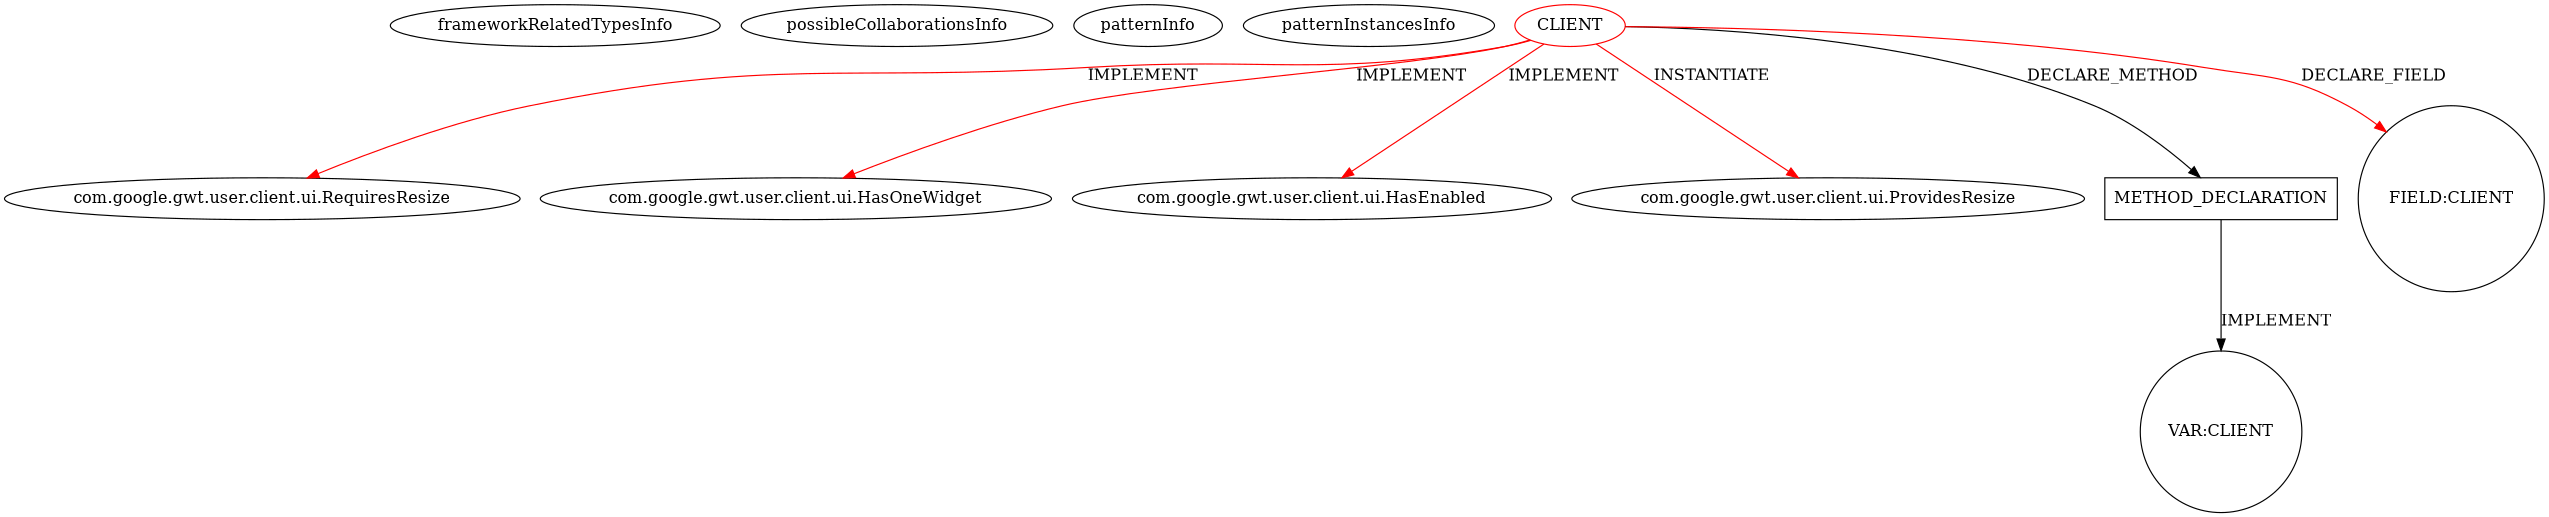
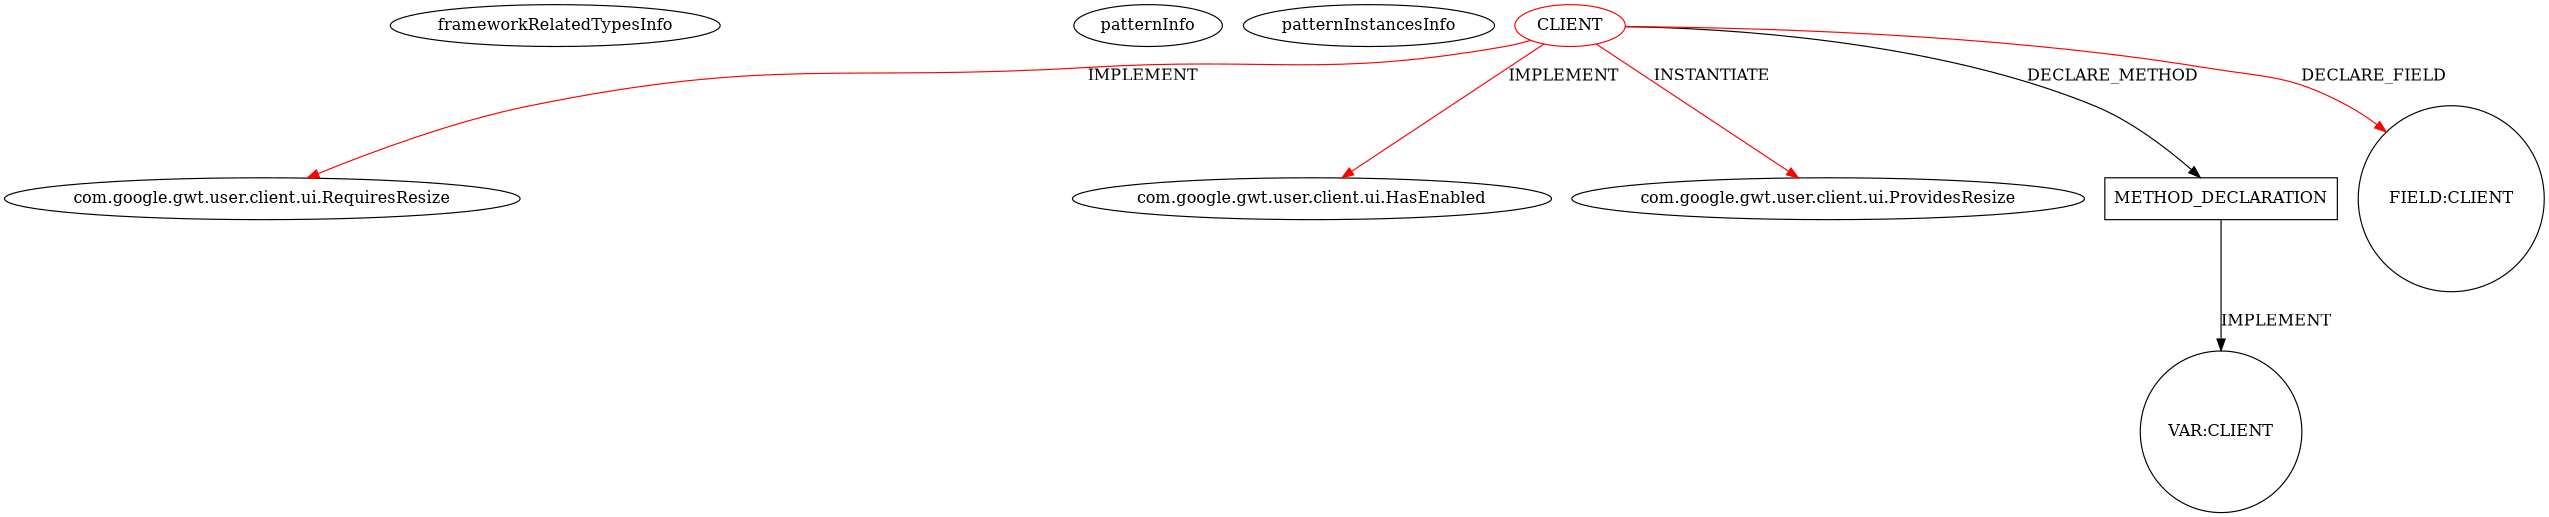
(897, 26) -> none
(796, 199) -> none
